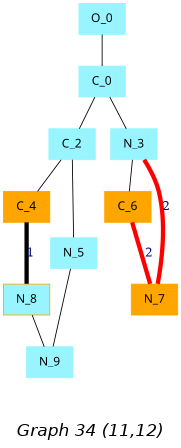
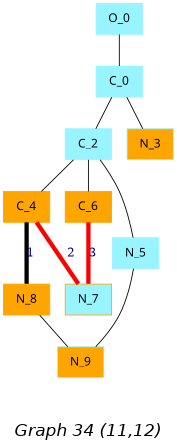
(134, 144) -> (150, 144)
(131, 176) -> (88, 176)
(163, 220) -> (57, 253)
(149, 253) -> (93, 253)
(27, 300) -> (27, 300)
(154, 300) -> (88, 300)
(50, 362) -> (81, 362)
